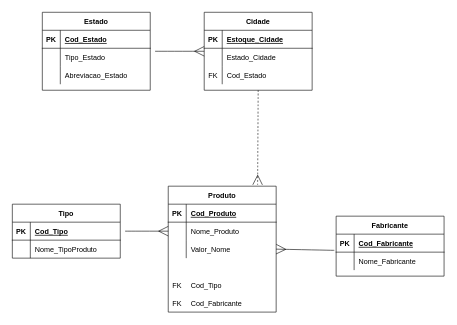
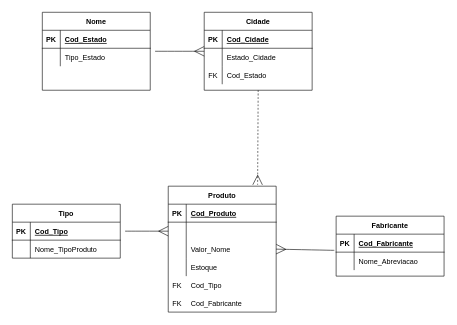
(96, 22) -> (96, 22)
(254, 40) -> (246, 40)
(105, 75) -> none
(231, 231) -> none
(388, 262) -> (388, 262)
none -> (231, 267)
